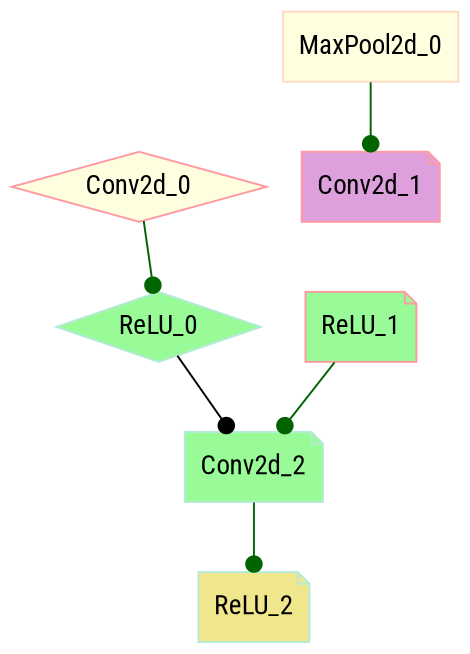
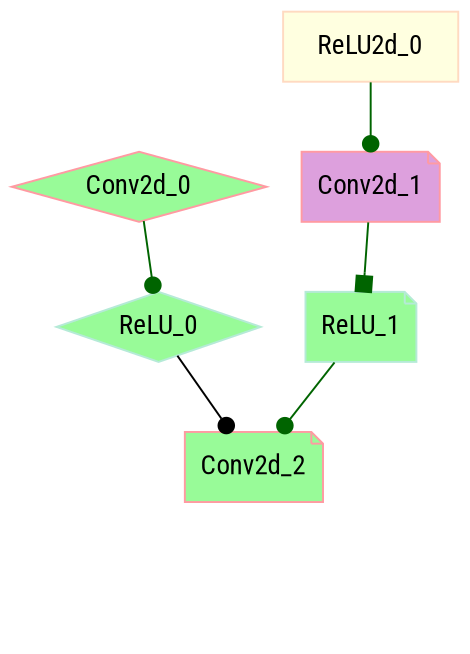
(371, 47) -> (371, 47)
(139, 187) -> (139, 187)
none -> (366, 247)
(361, 327) -> (361, 327)
(254, 467) -> (254, 467)
(254, 607) -> none
